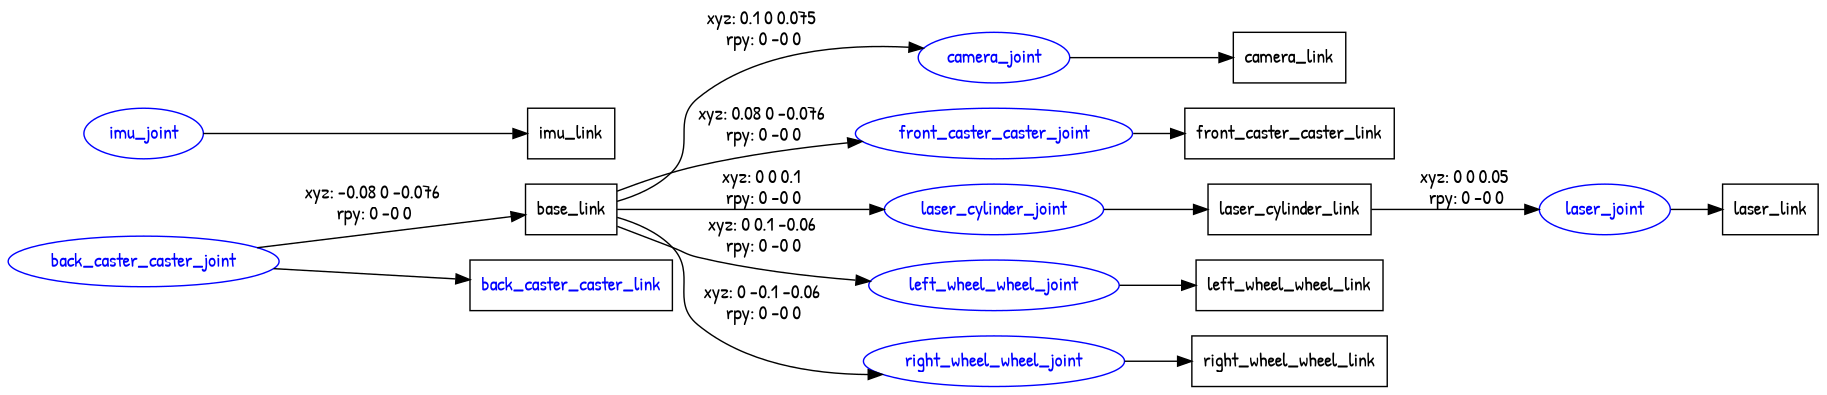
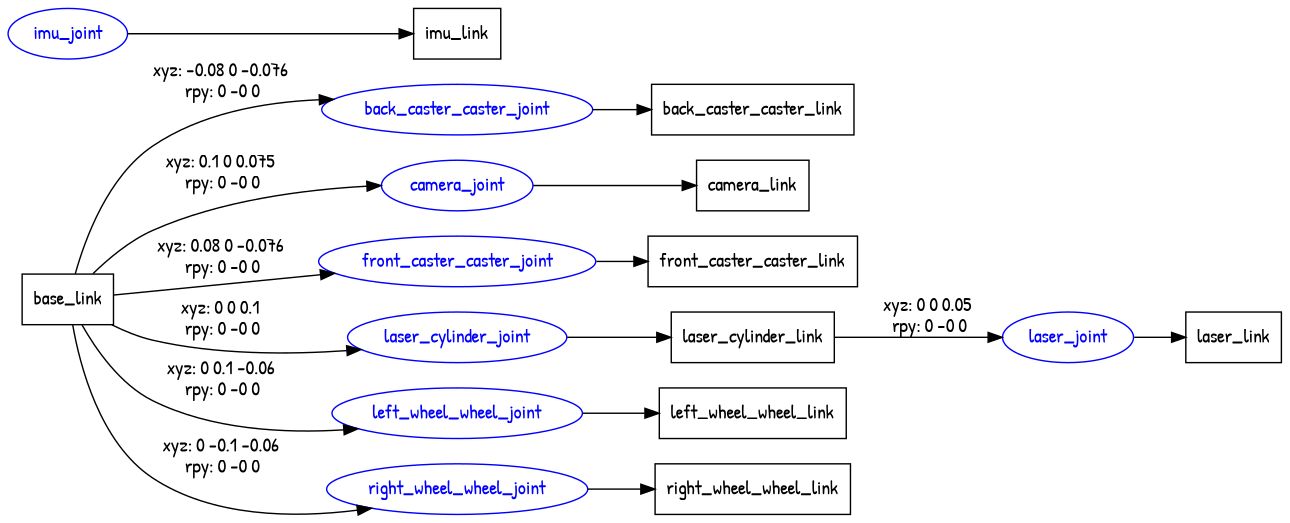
(384, 232) -> (162, 140)
(571, 285) -> (753, 110)
